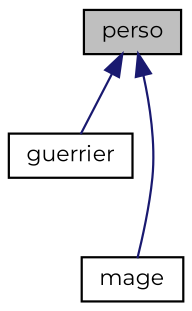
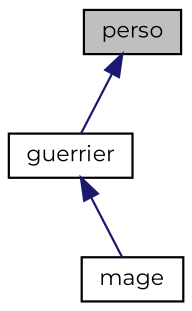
(153, 167) -> (107, 228)
